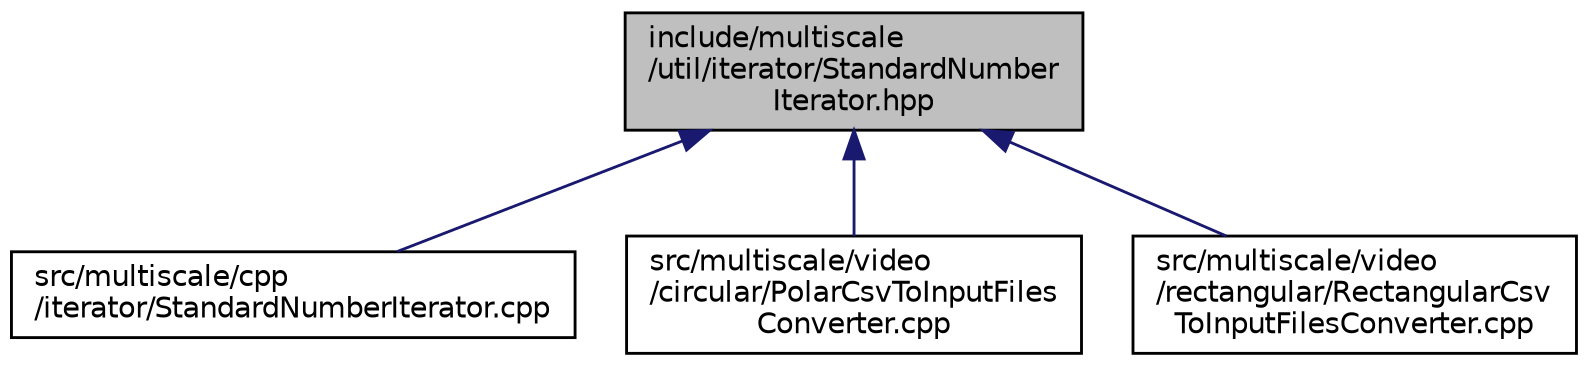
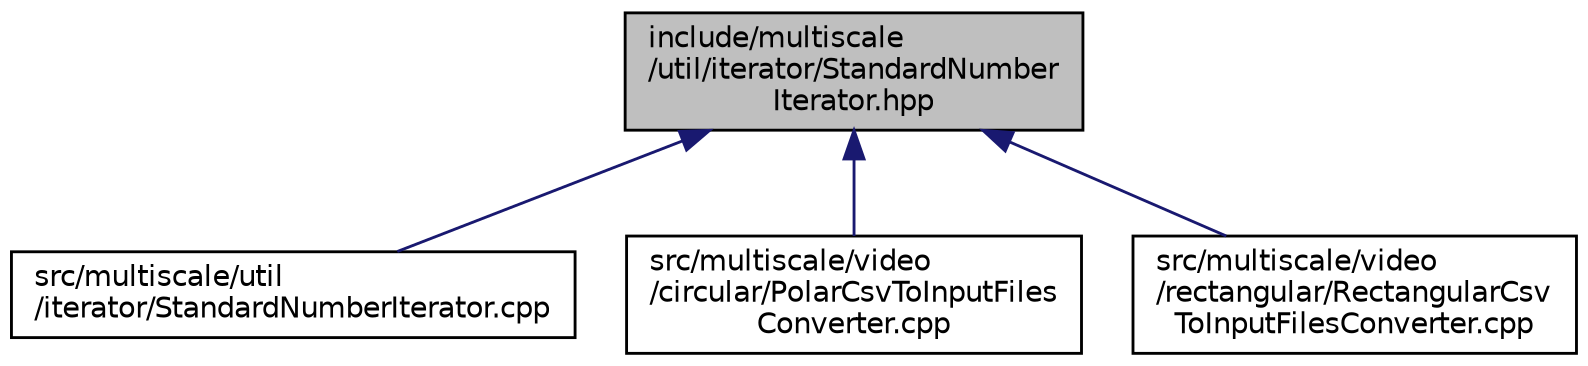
(293, 295) -> (293, 295)
